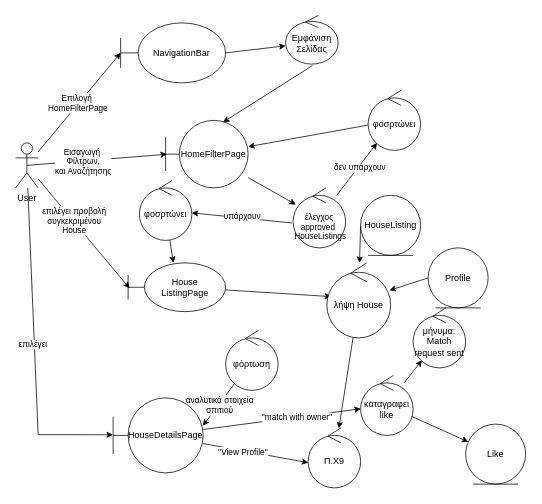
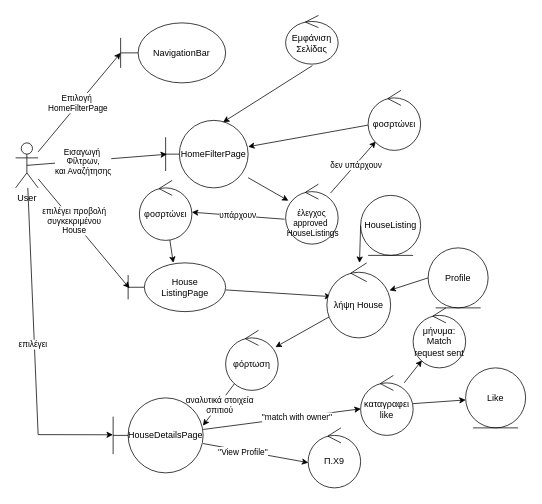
(253, 50) -> none
(319, 218) -> (312, 214)
(346, 380) -> (304, 331)
(495, 454) -> (495, 398)
